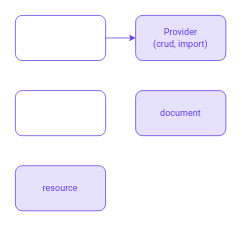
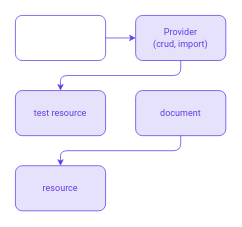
none -> (122, 75)
none -> (60, 113)
none -> (122, 150)
